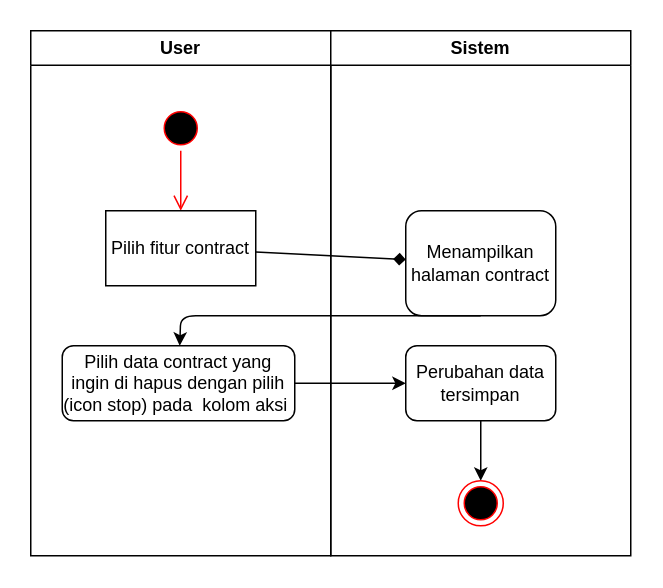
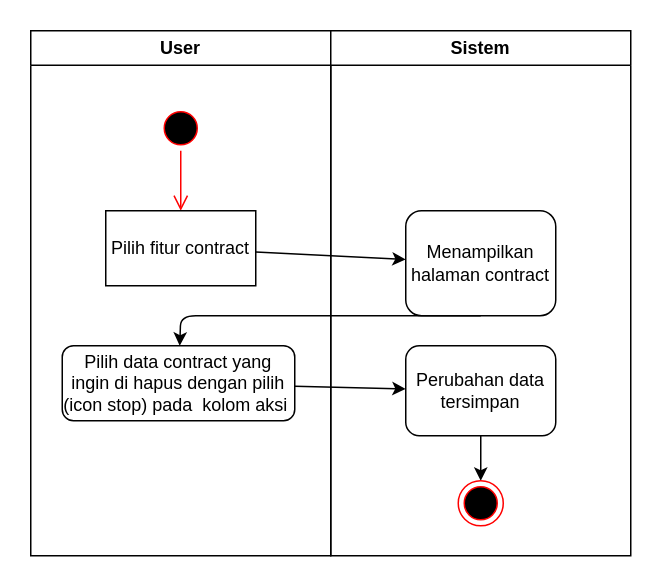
(393, 259) -> (394, 259)
(481, 383) -> (481, 391)
